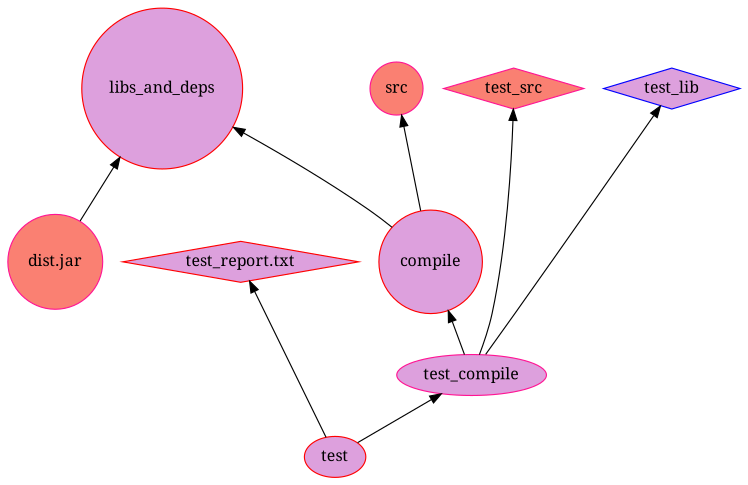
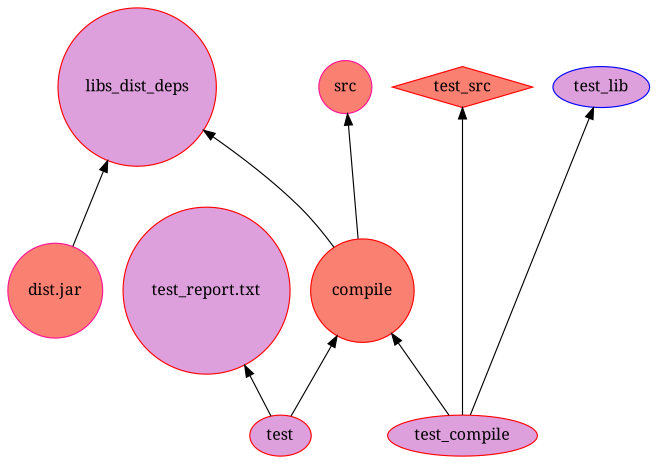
(162, 89) -> (137, 87)
(514, 89) -> (463, 87)
(672, 89) -> (601, 87)
(241, 262) -> (207, 291)
(431, 262) -> (362, 291)
(472, 375) -> (463, 436)
(395, 421) -> (311, 381)
